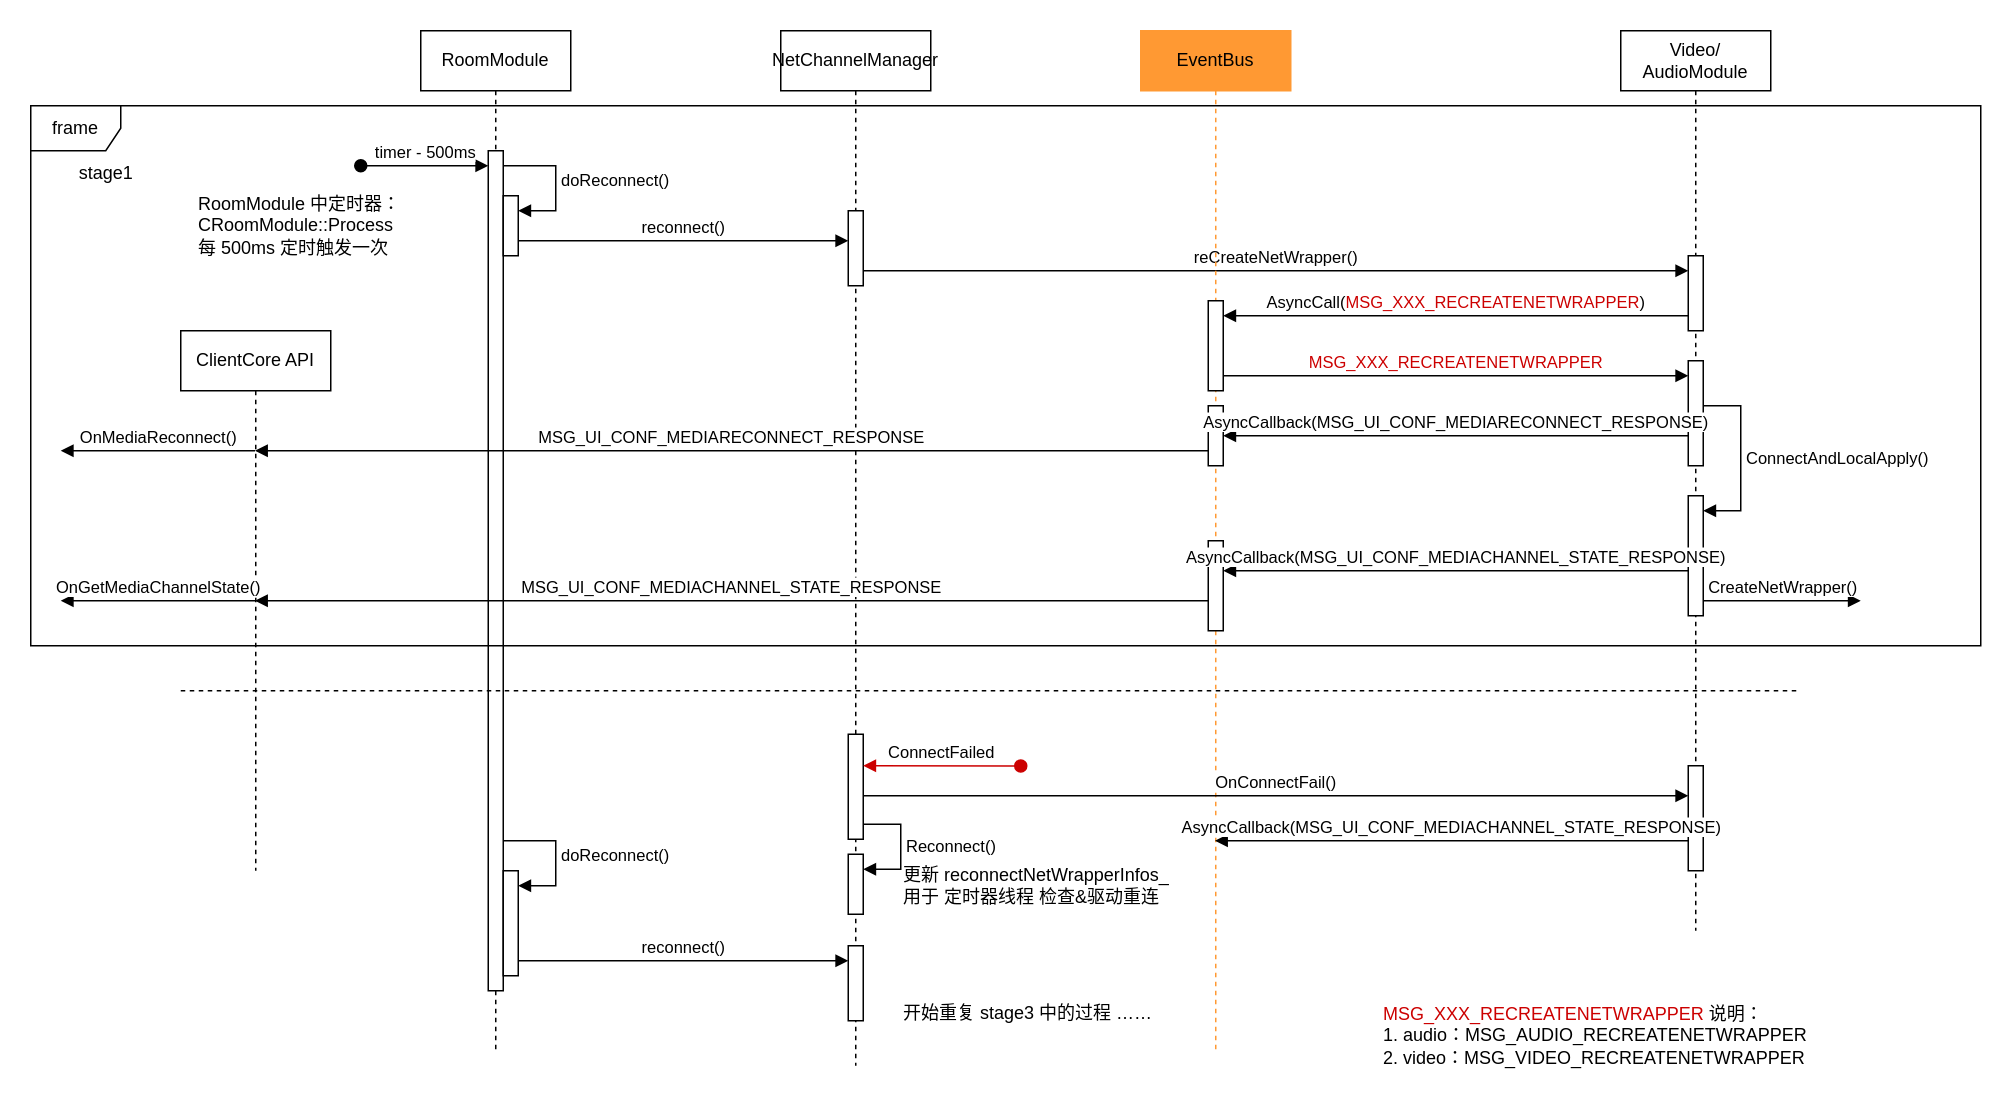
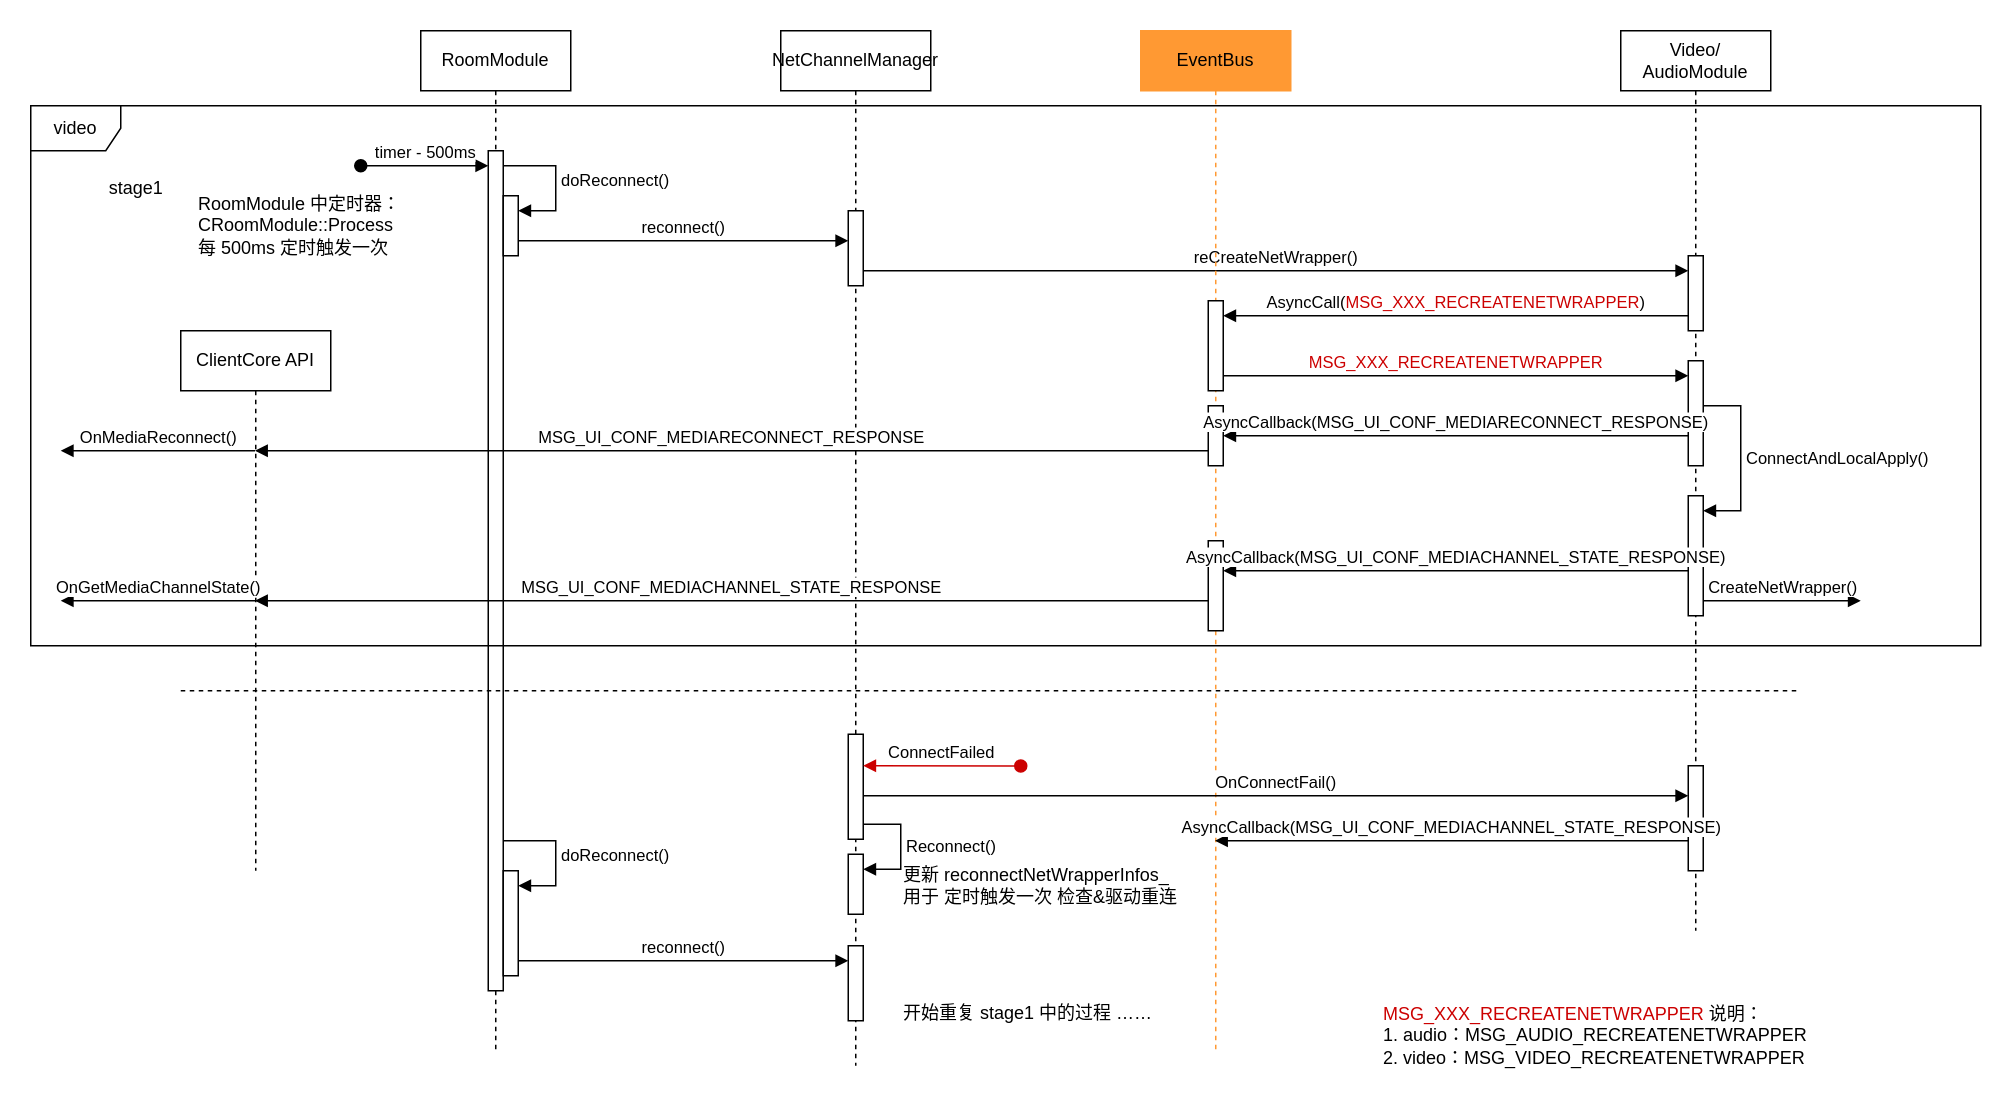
(76, 128) -> (76, 128)
(106, 173) -> (136, 188)
(1053, 886) -> (1053, 886)
(1024, 1013) -> (1024, 1013)
